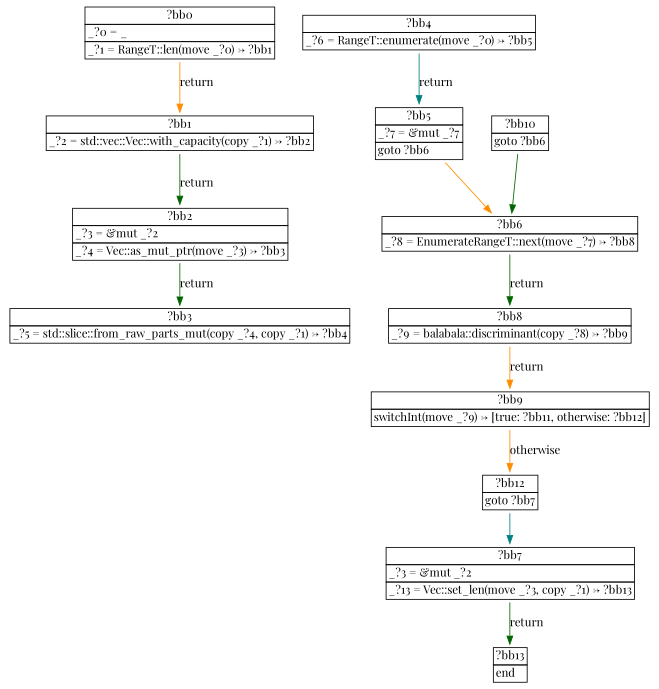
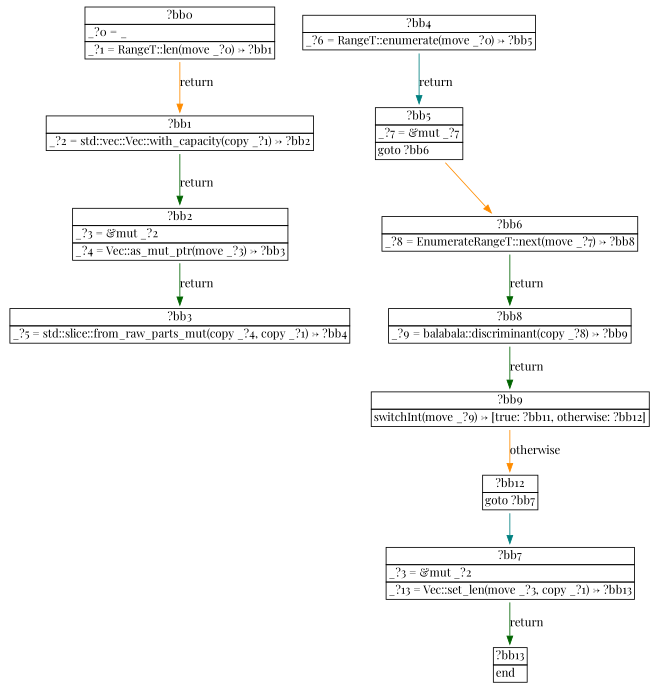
(520, 133) -> none
(510, 363) -> (510, 363)
